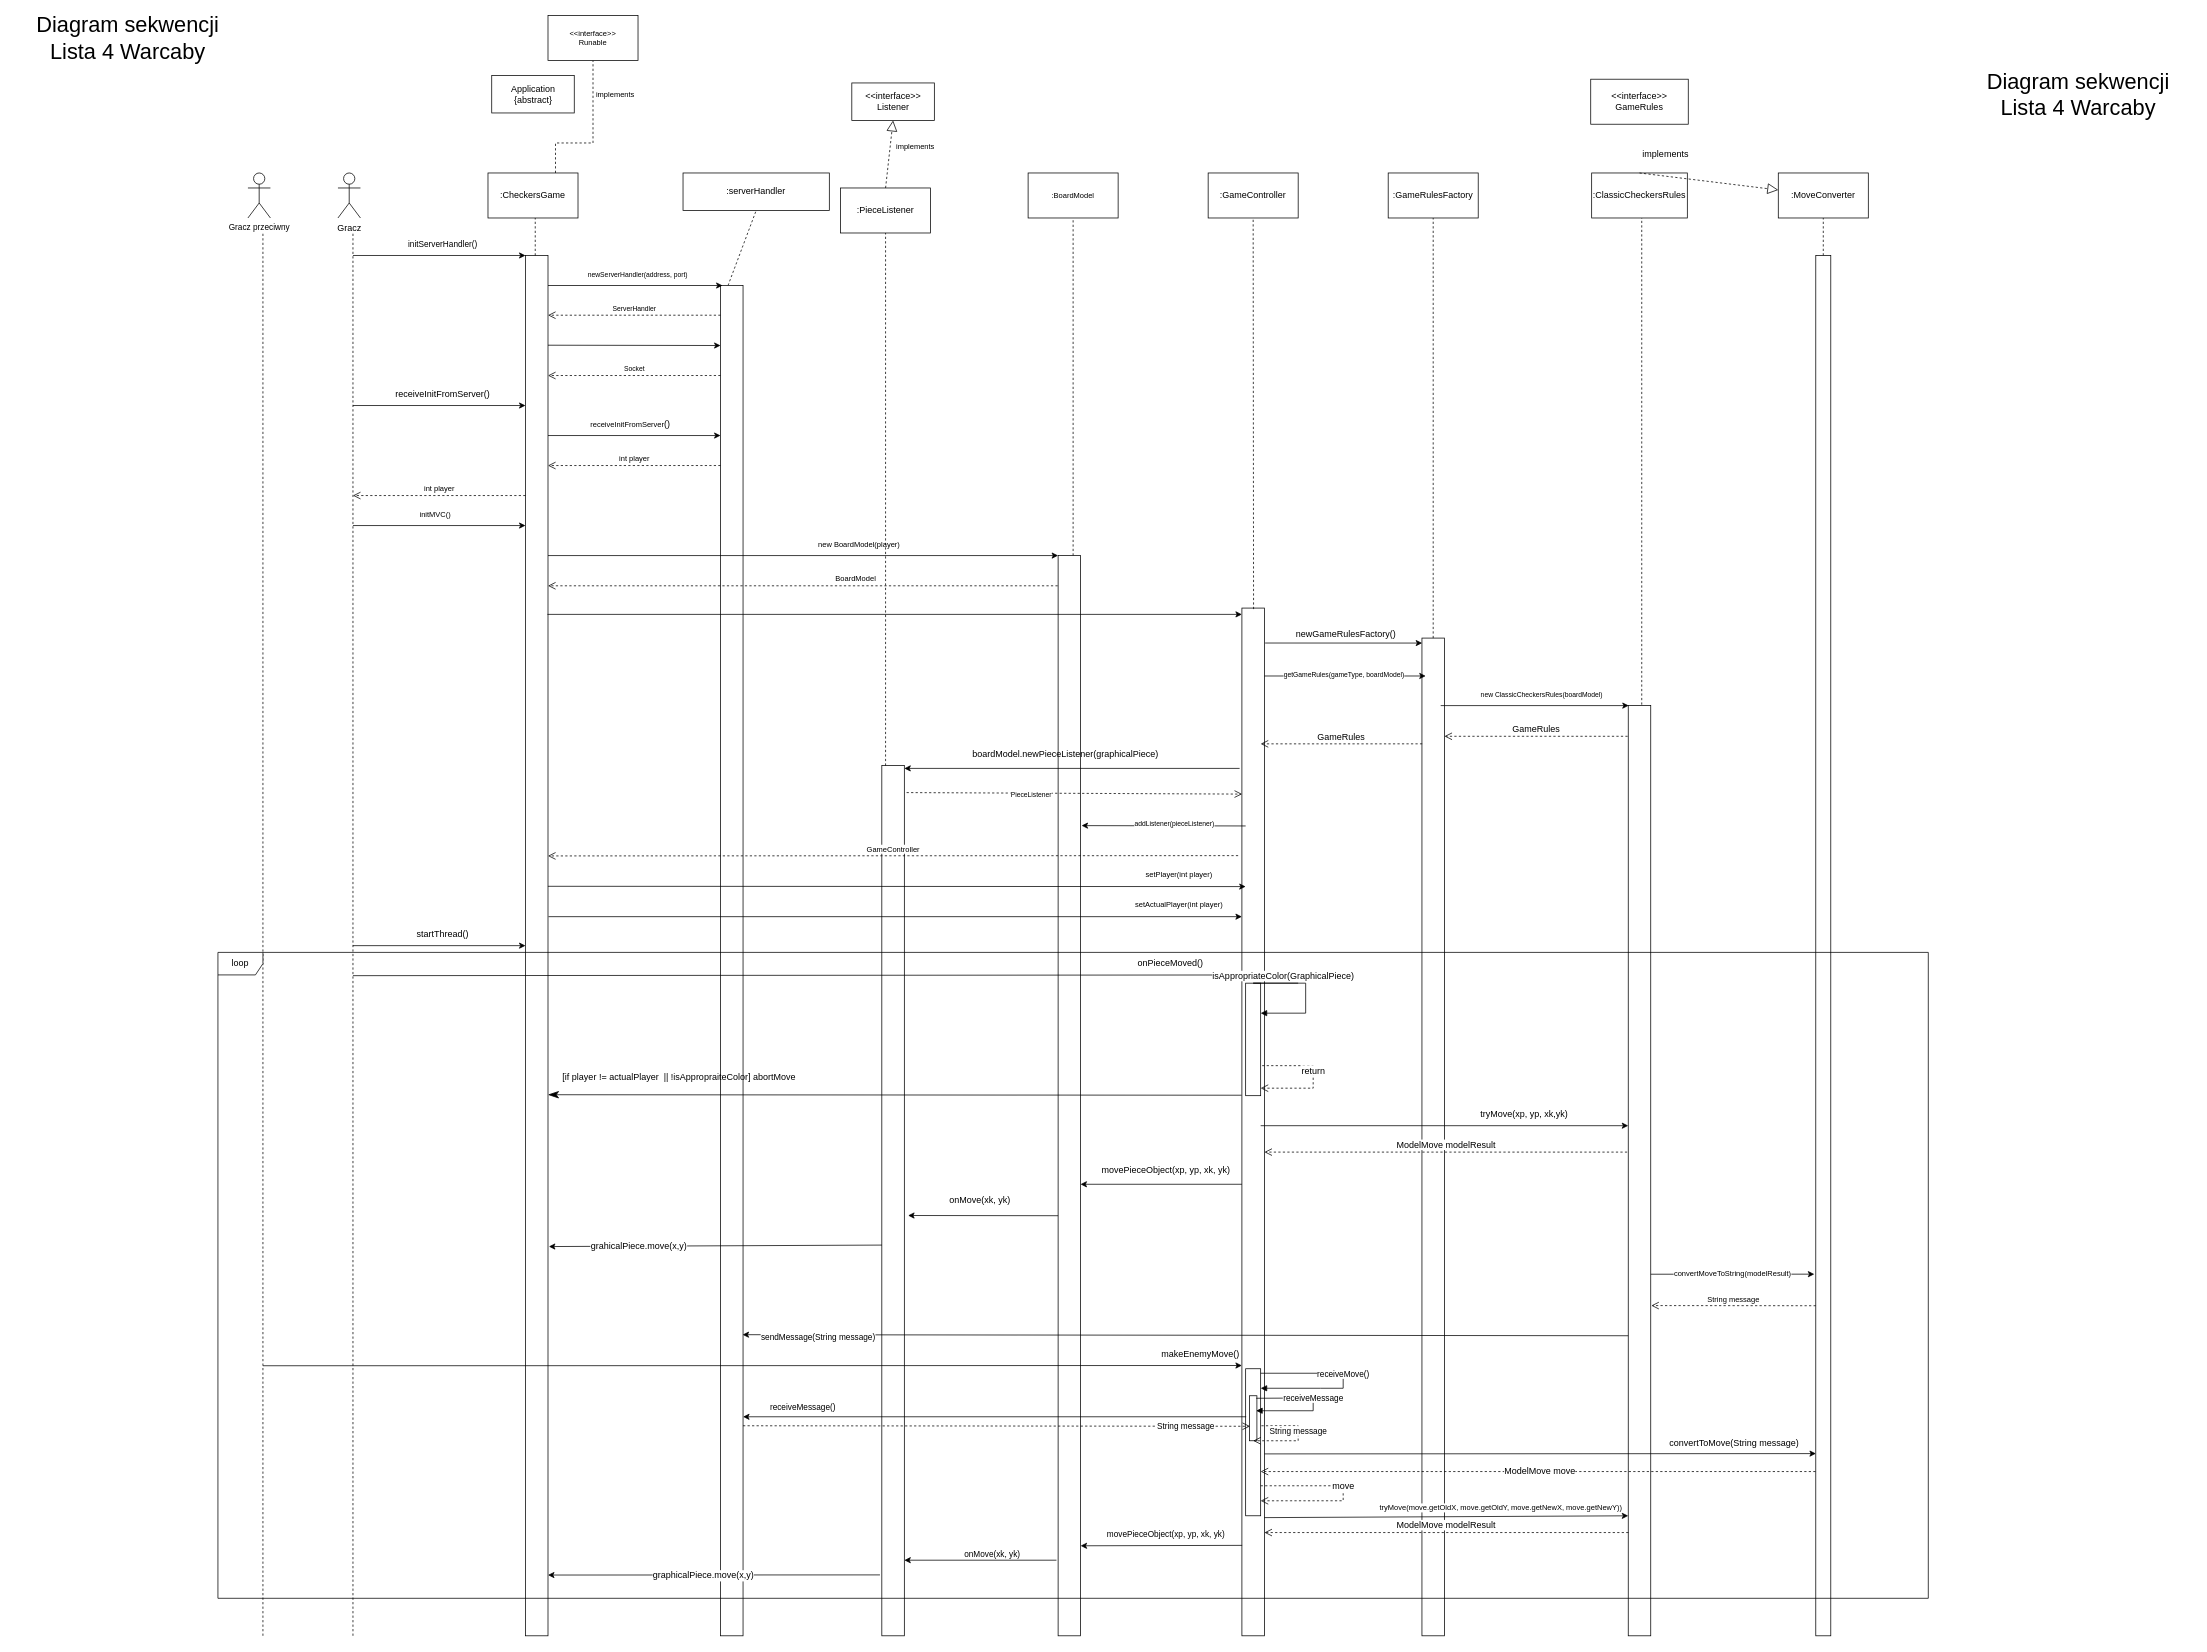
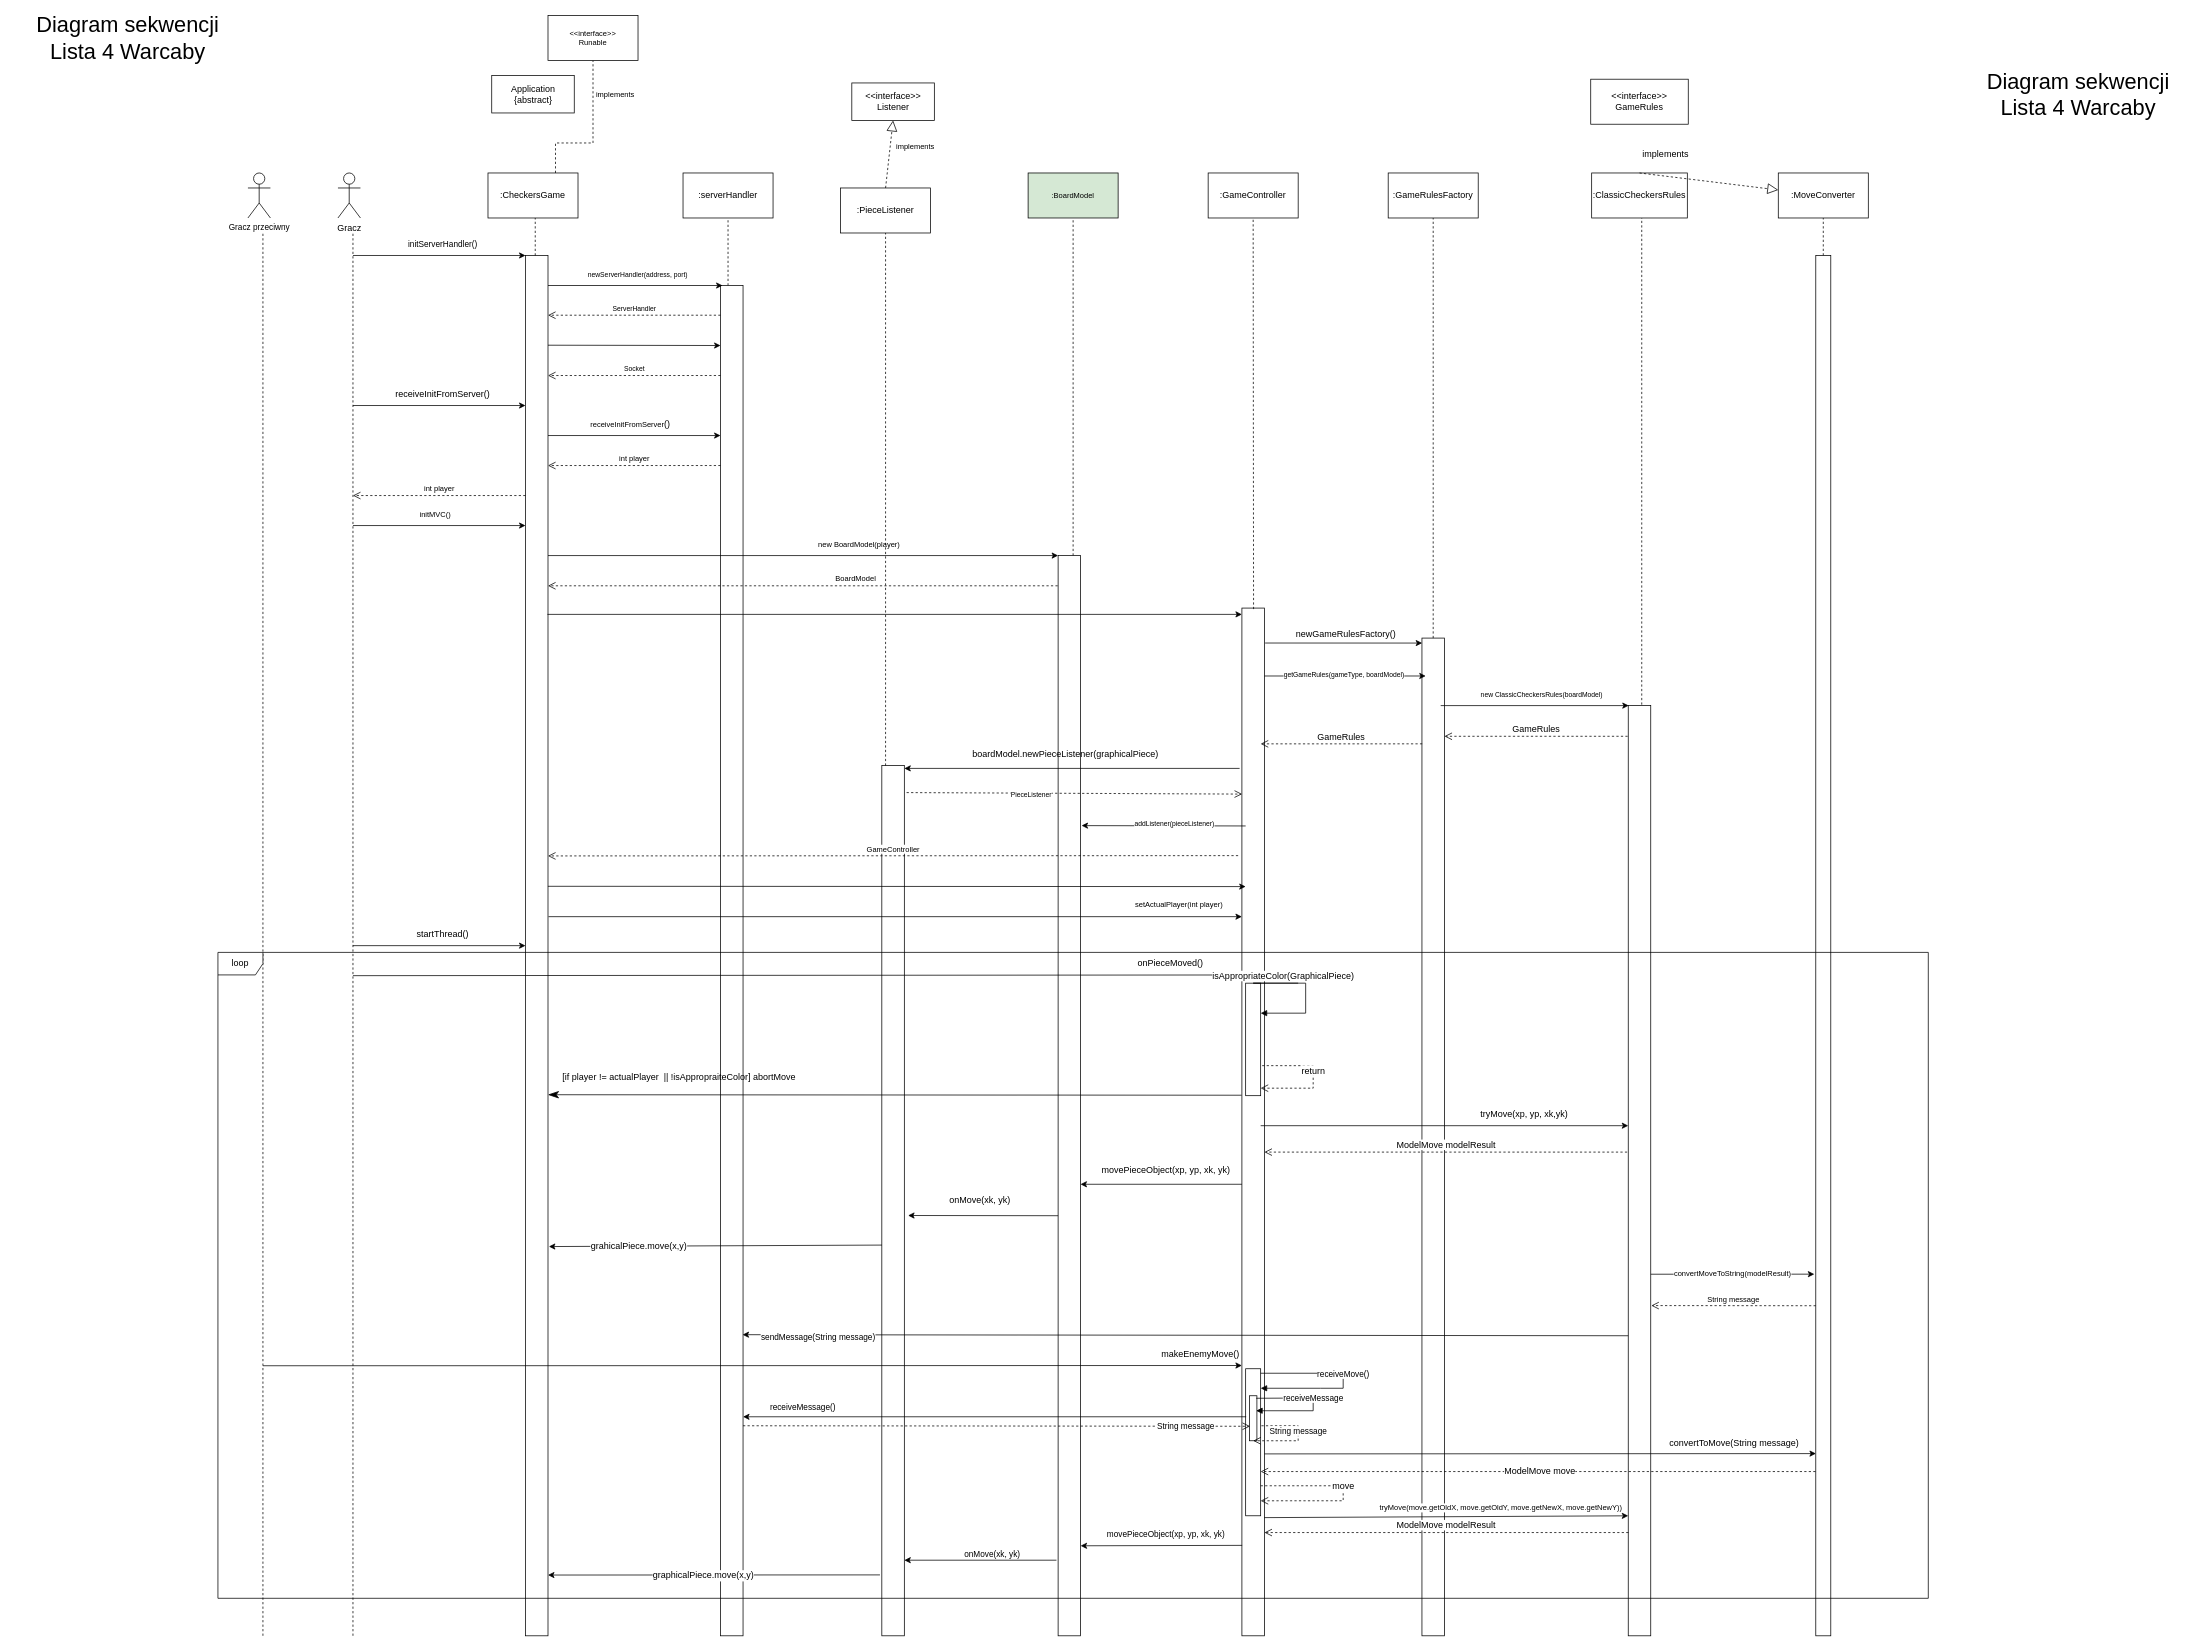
(756, 192) -> (728, 195)
(1073, 195) -> (1073, 195)
(1179, 874) -> none
